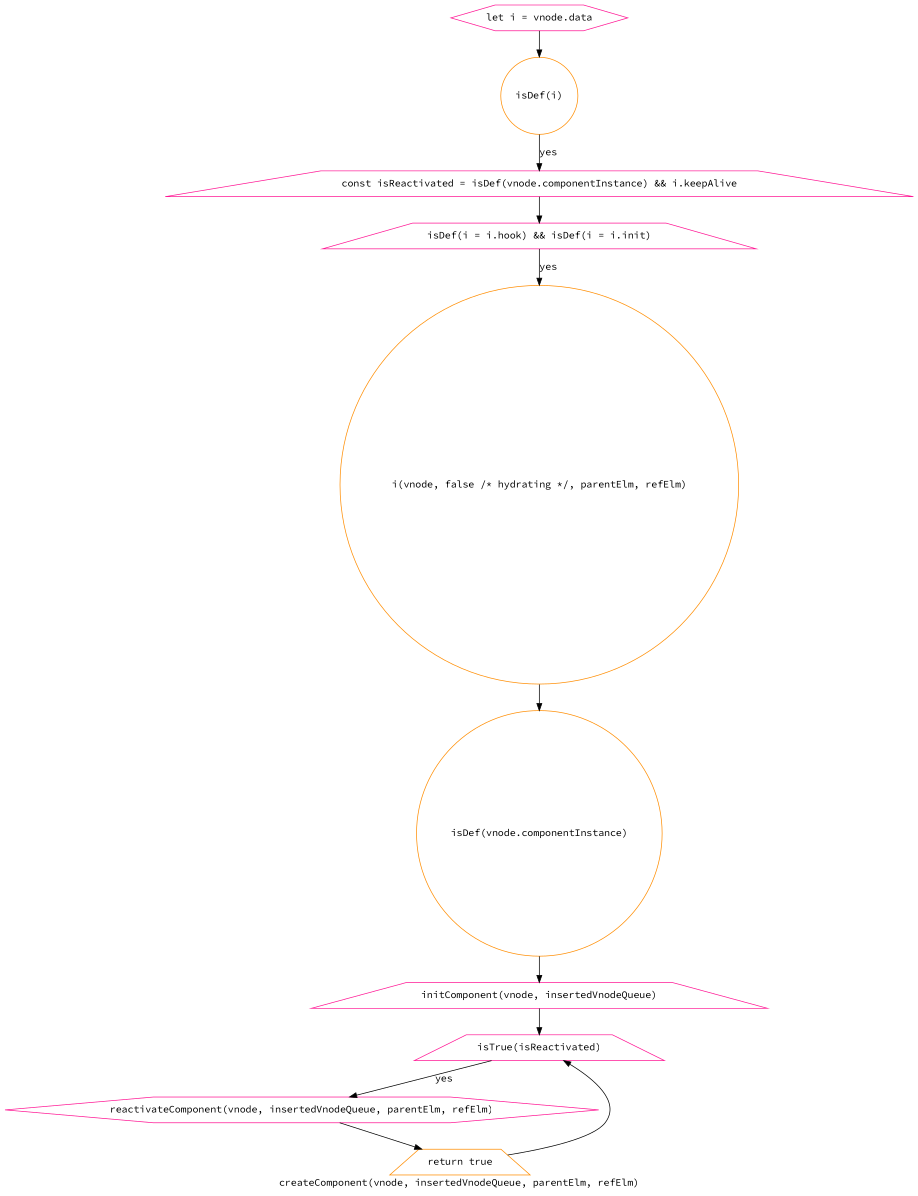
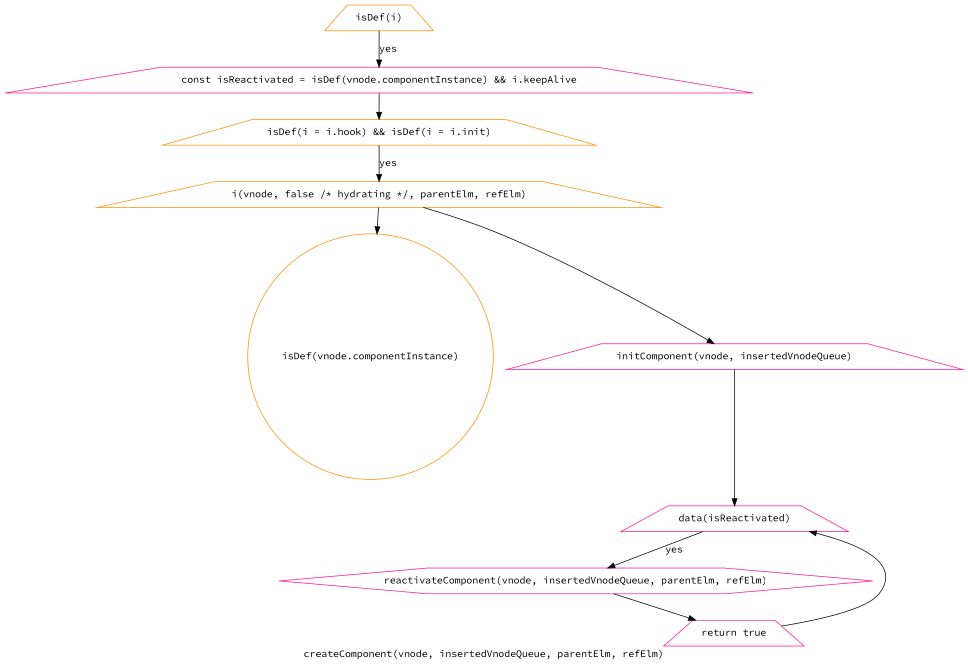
(539, 18) -> none
(539, 96) -> (379, 18)
(539, 236) -> (379, 132)
(539, 485) -> (379, 195)
(539, 966) -> (569, 266)
(539, 1048) -> (735, 519)
(460, 1162) -> (734, 633)
